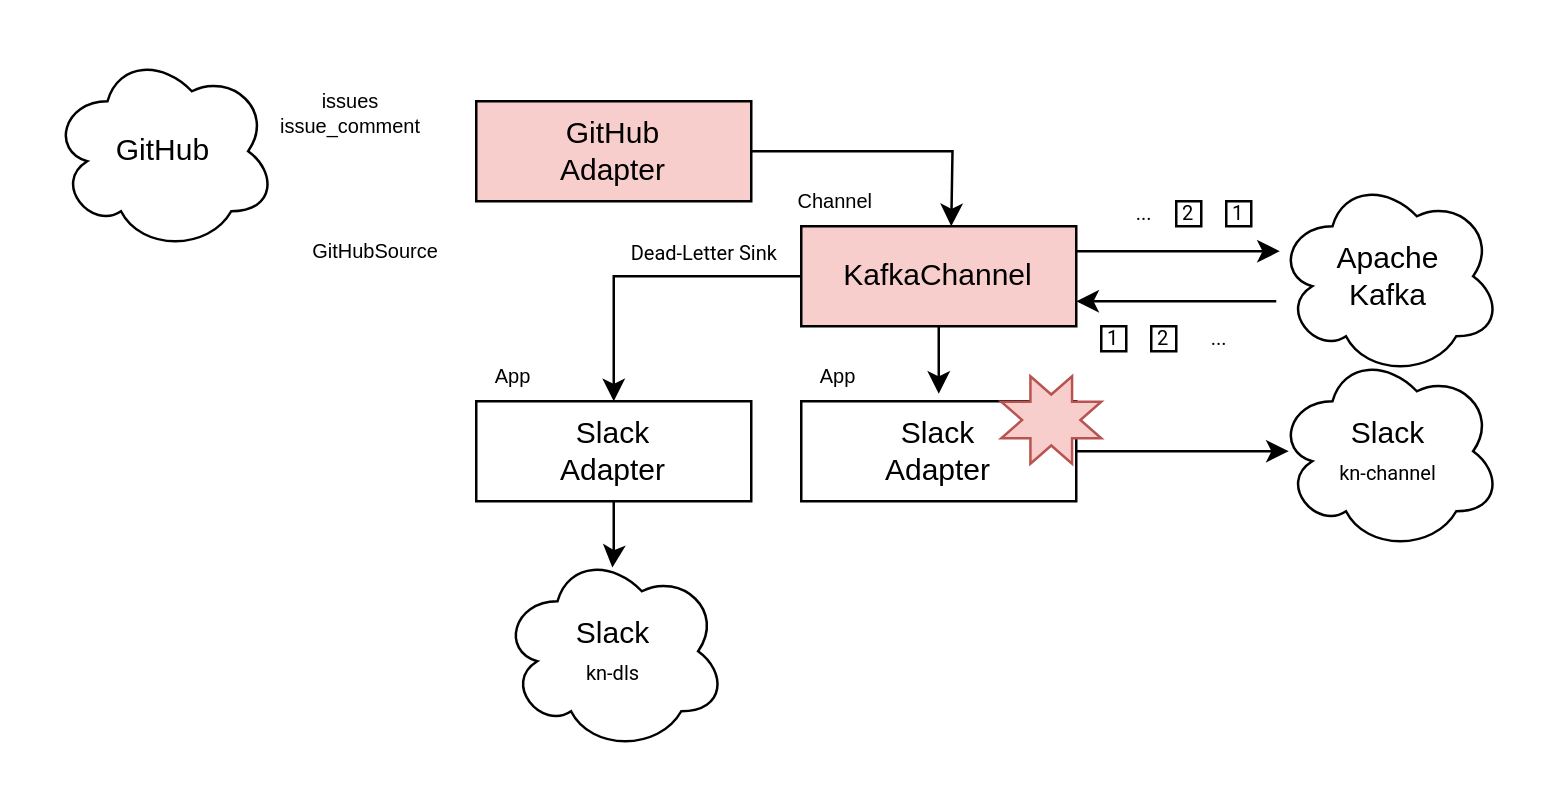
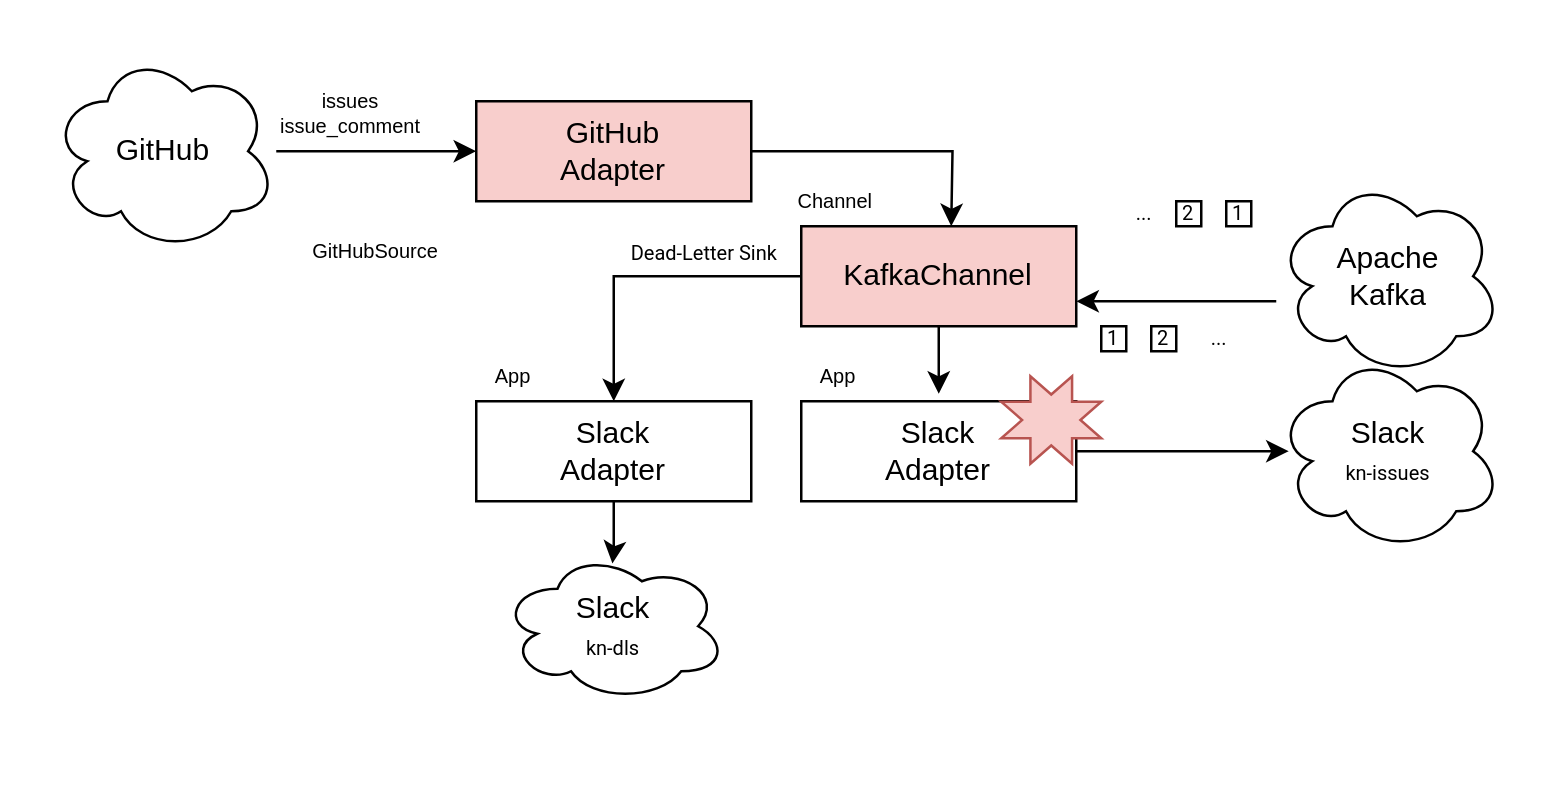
none -> (368, 151)
(1169, 251) -> none
(1389, 451) -> (1389, 451)
(614, 651) -> (614, 626)
